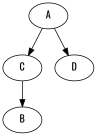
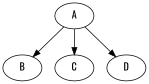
(22, 90) -> (51, 39)
